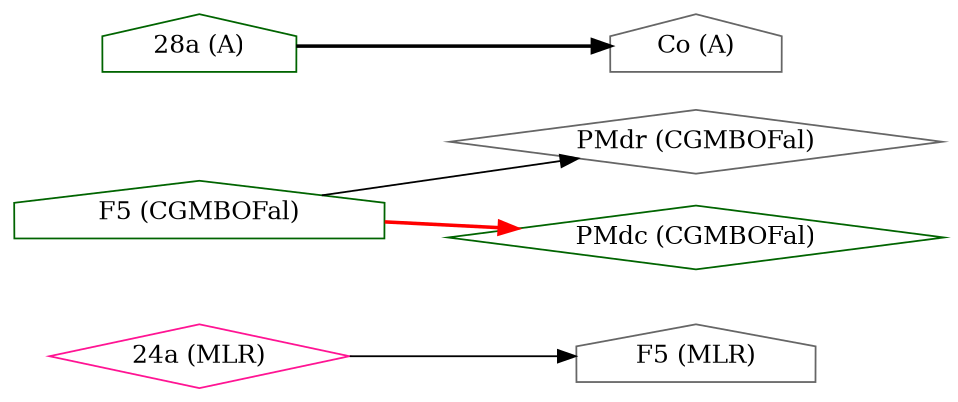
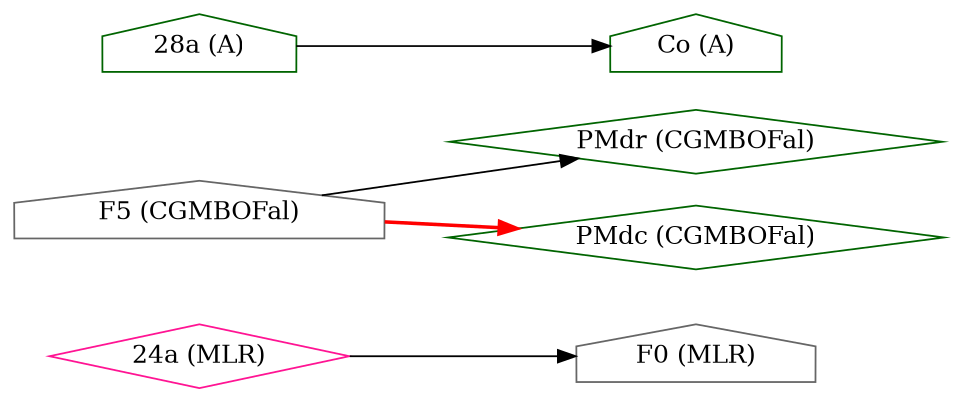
(444, 46) -> (444, 46)
(696, 46) -> (696, 46)
(696, 142) -> (696, 142)
(199, 213) -> (199, 213)
(696, 356) -> (696, 356)
